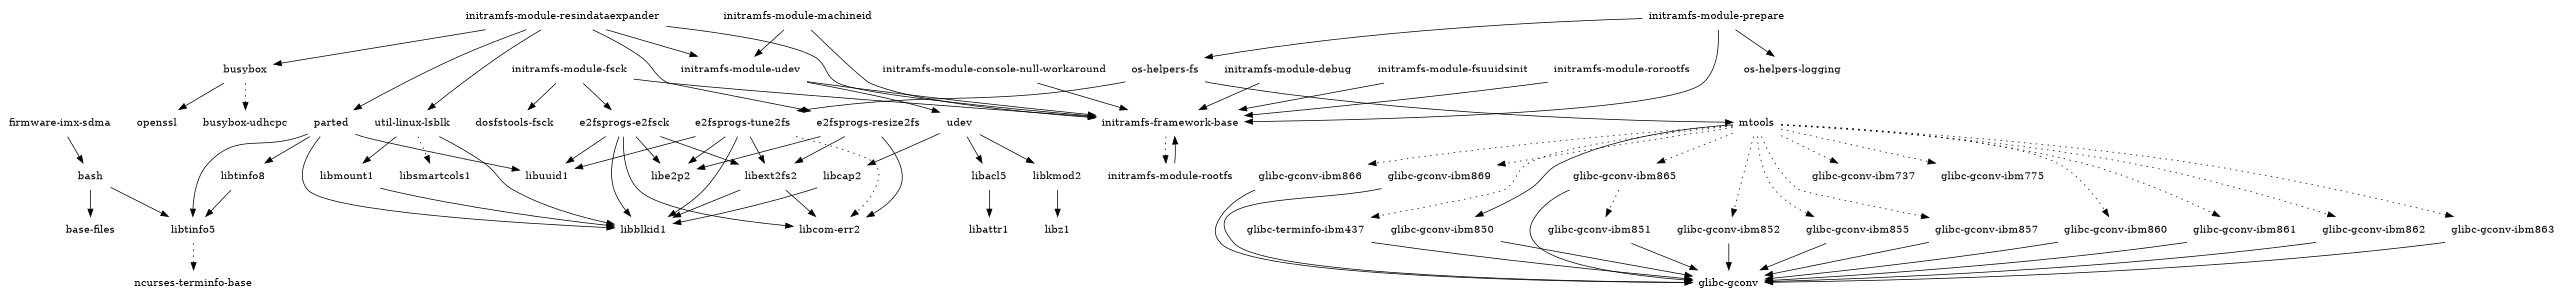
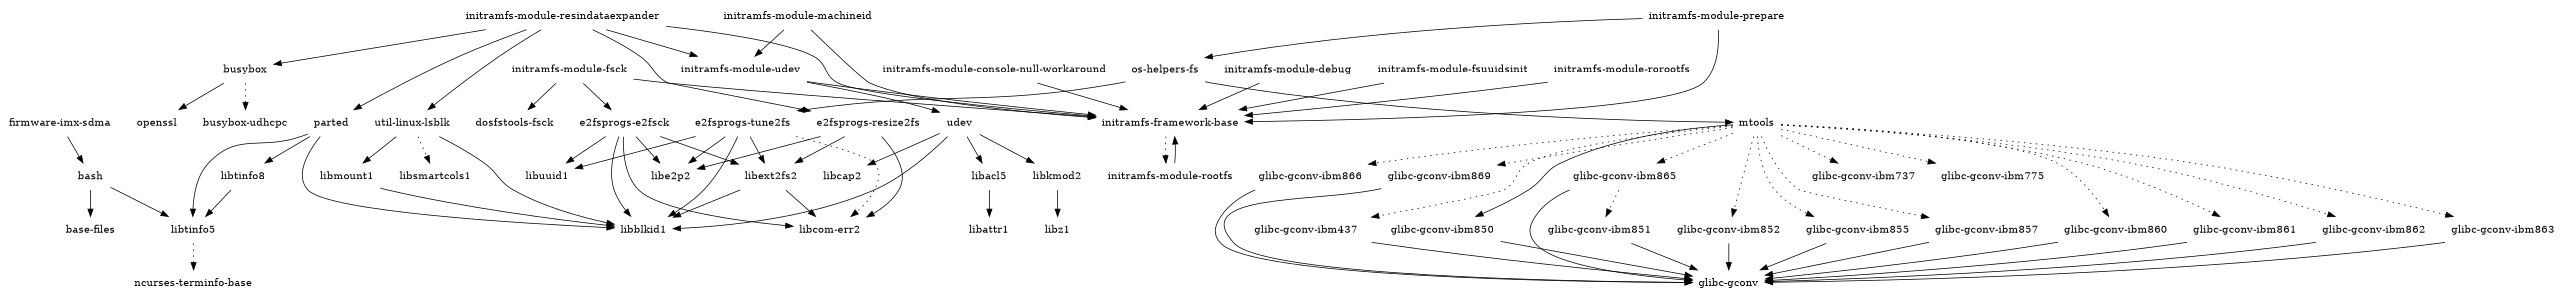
(1793, 70) -> none
(433, 152) -> none
(749, 207) -> (824, 207)
(1306, 230) -> (1306, 230)
